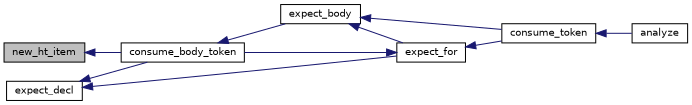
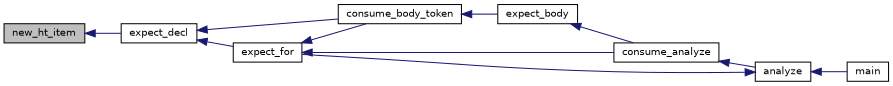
(549, 33) -> (666, 53)
(381, 35) -> (523, 68)
(108, 53) -> (108, 33)
none -> (868, 72)
